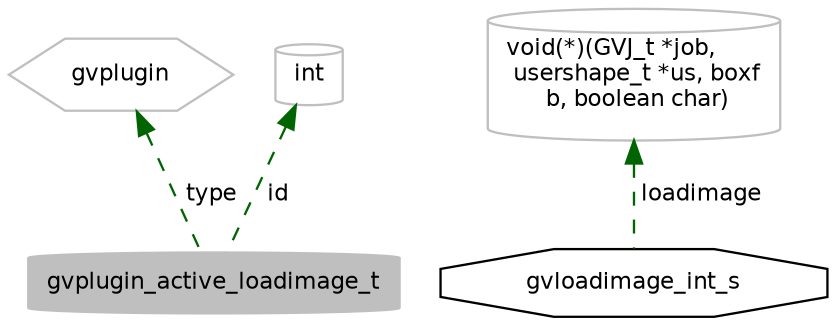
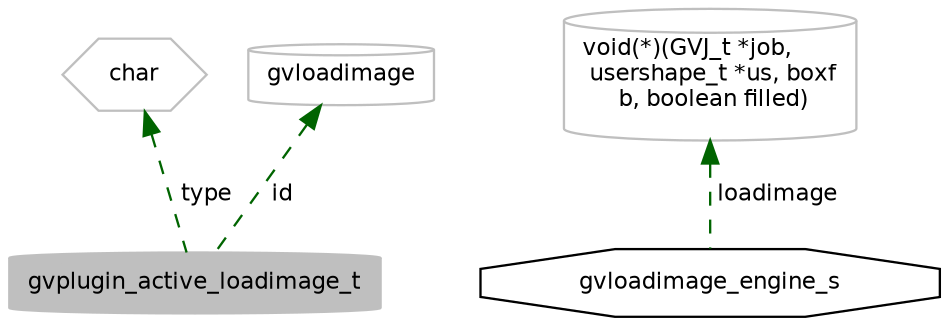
(121, 75) -> (135, 75)
(309, 75) -> (341, 75)
(634, 75) -> (710, 75)
(634, 283) -> (710, 283)
